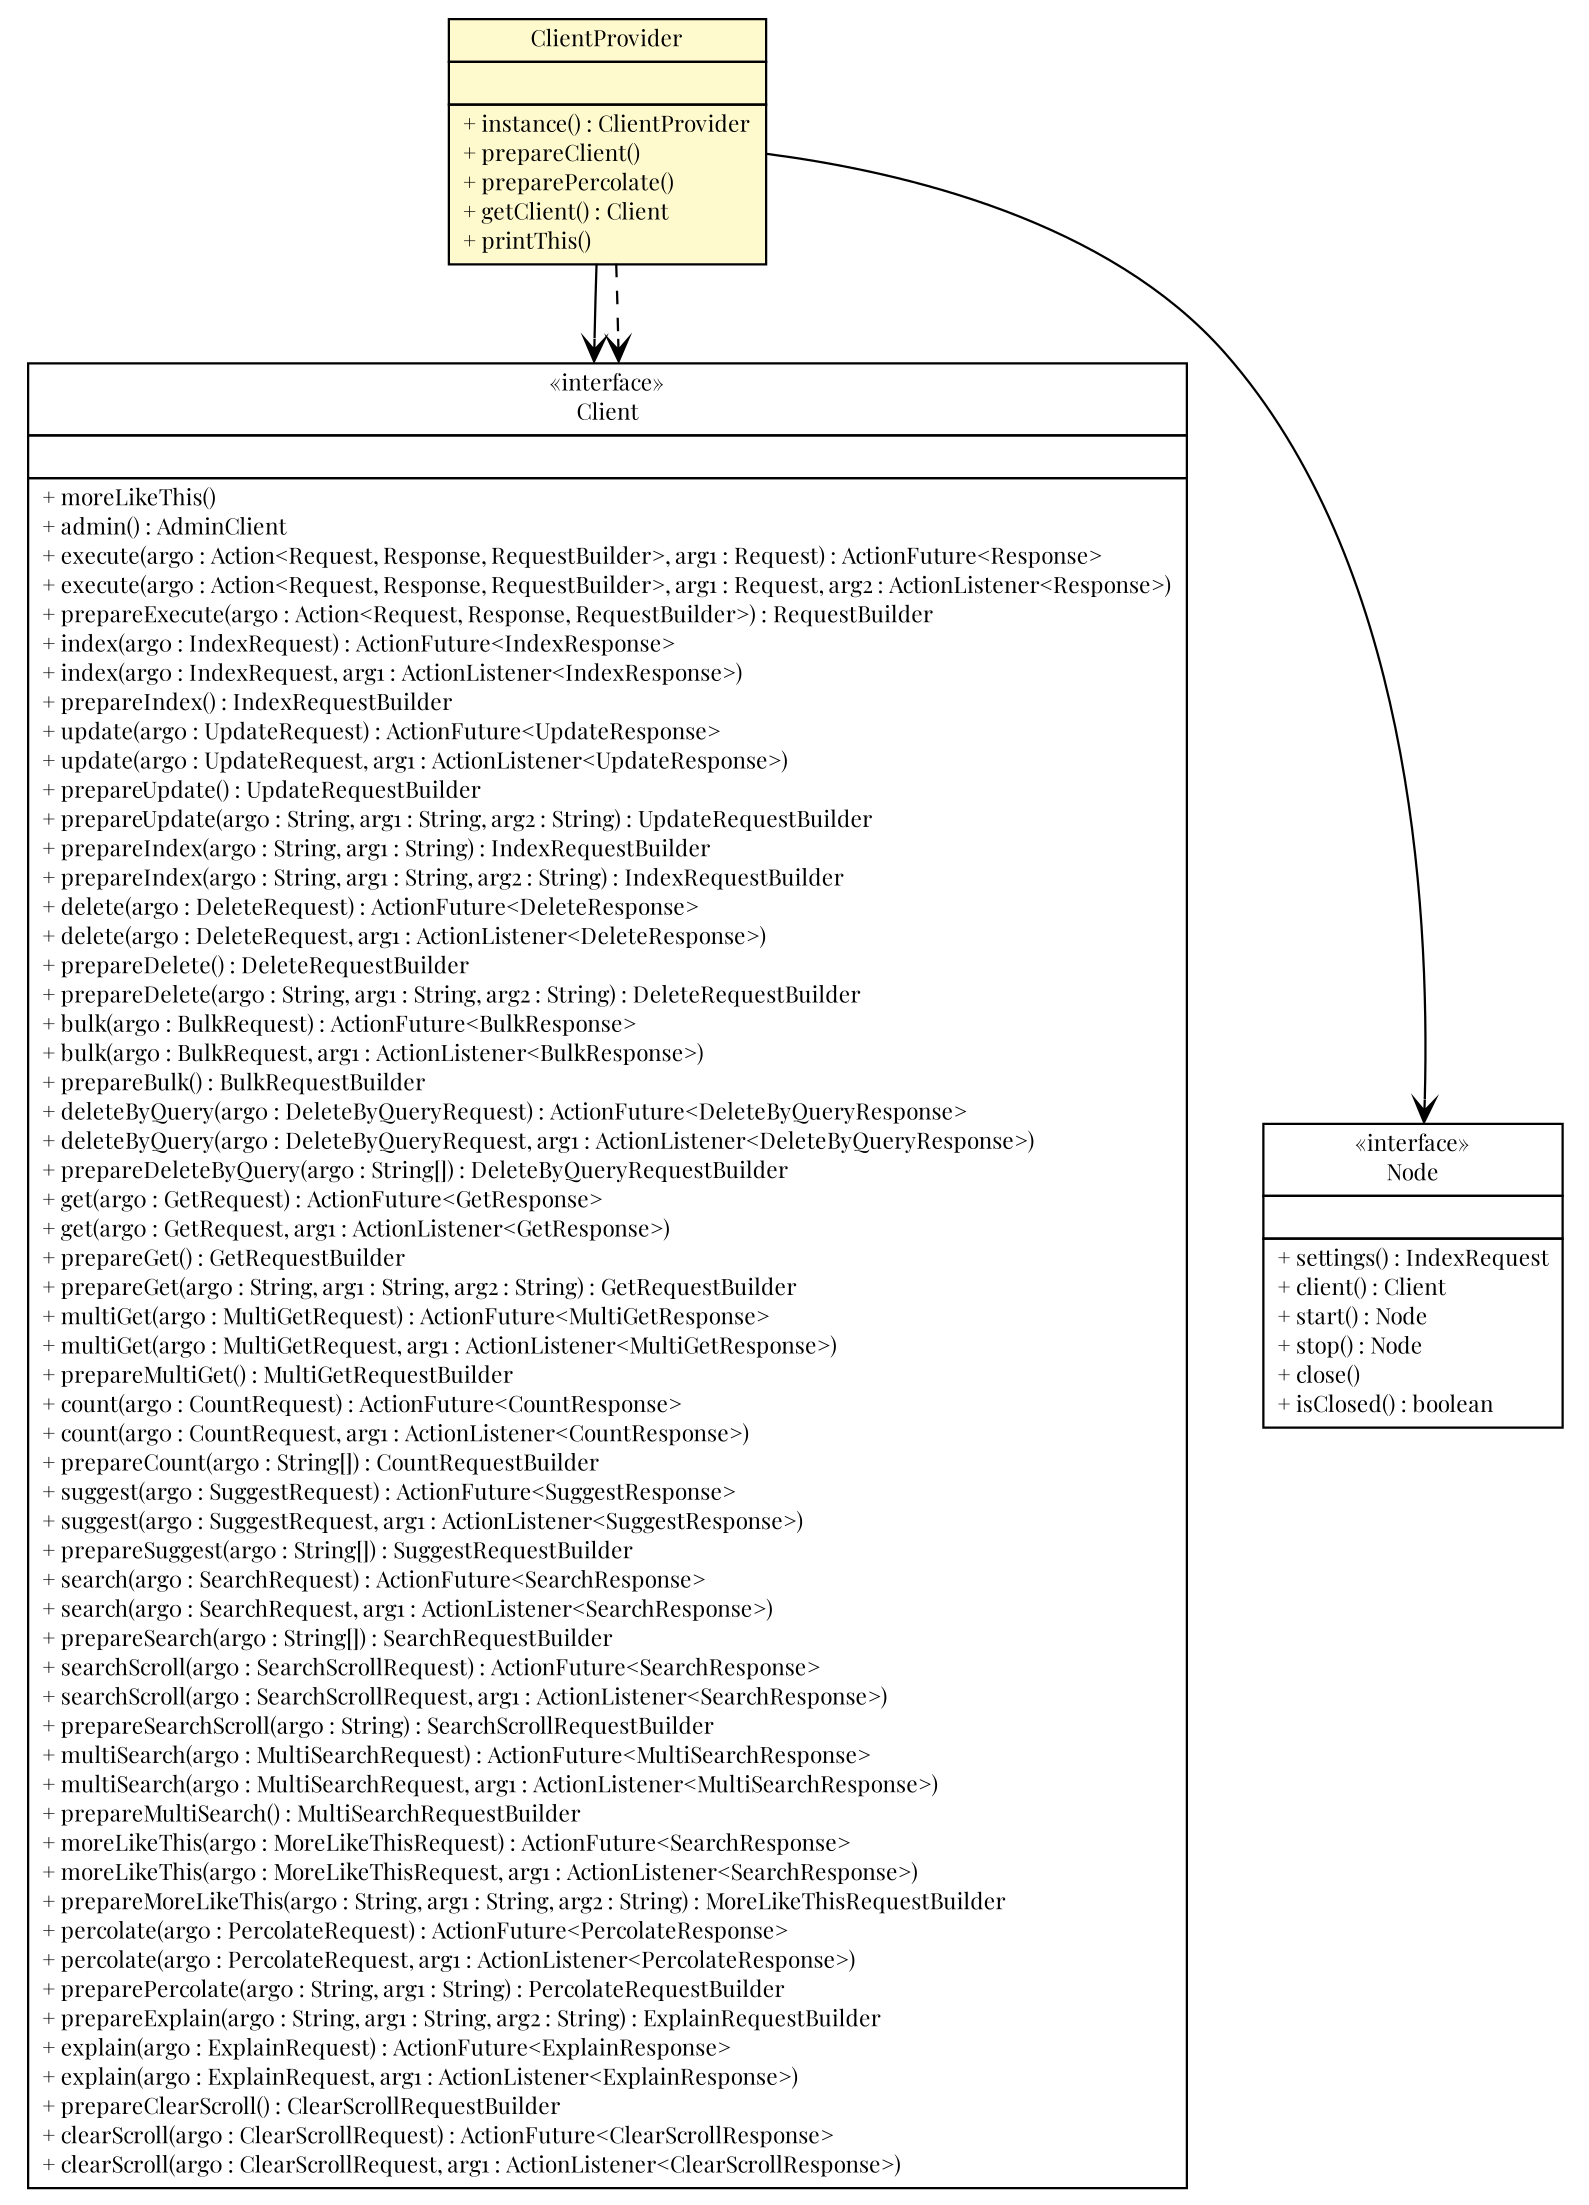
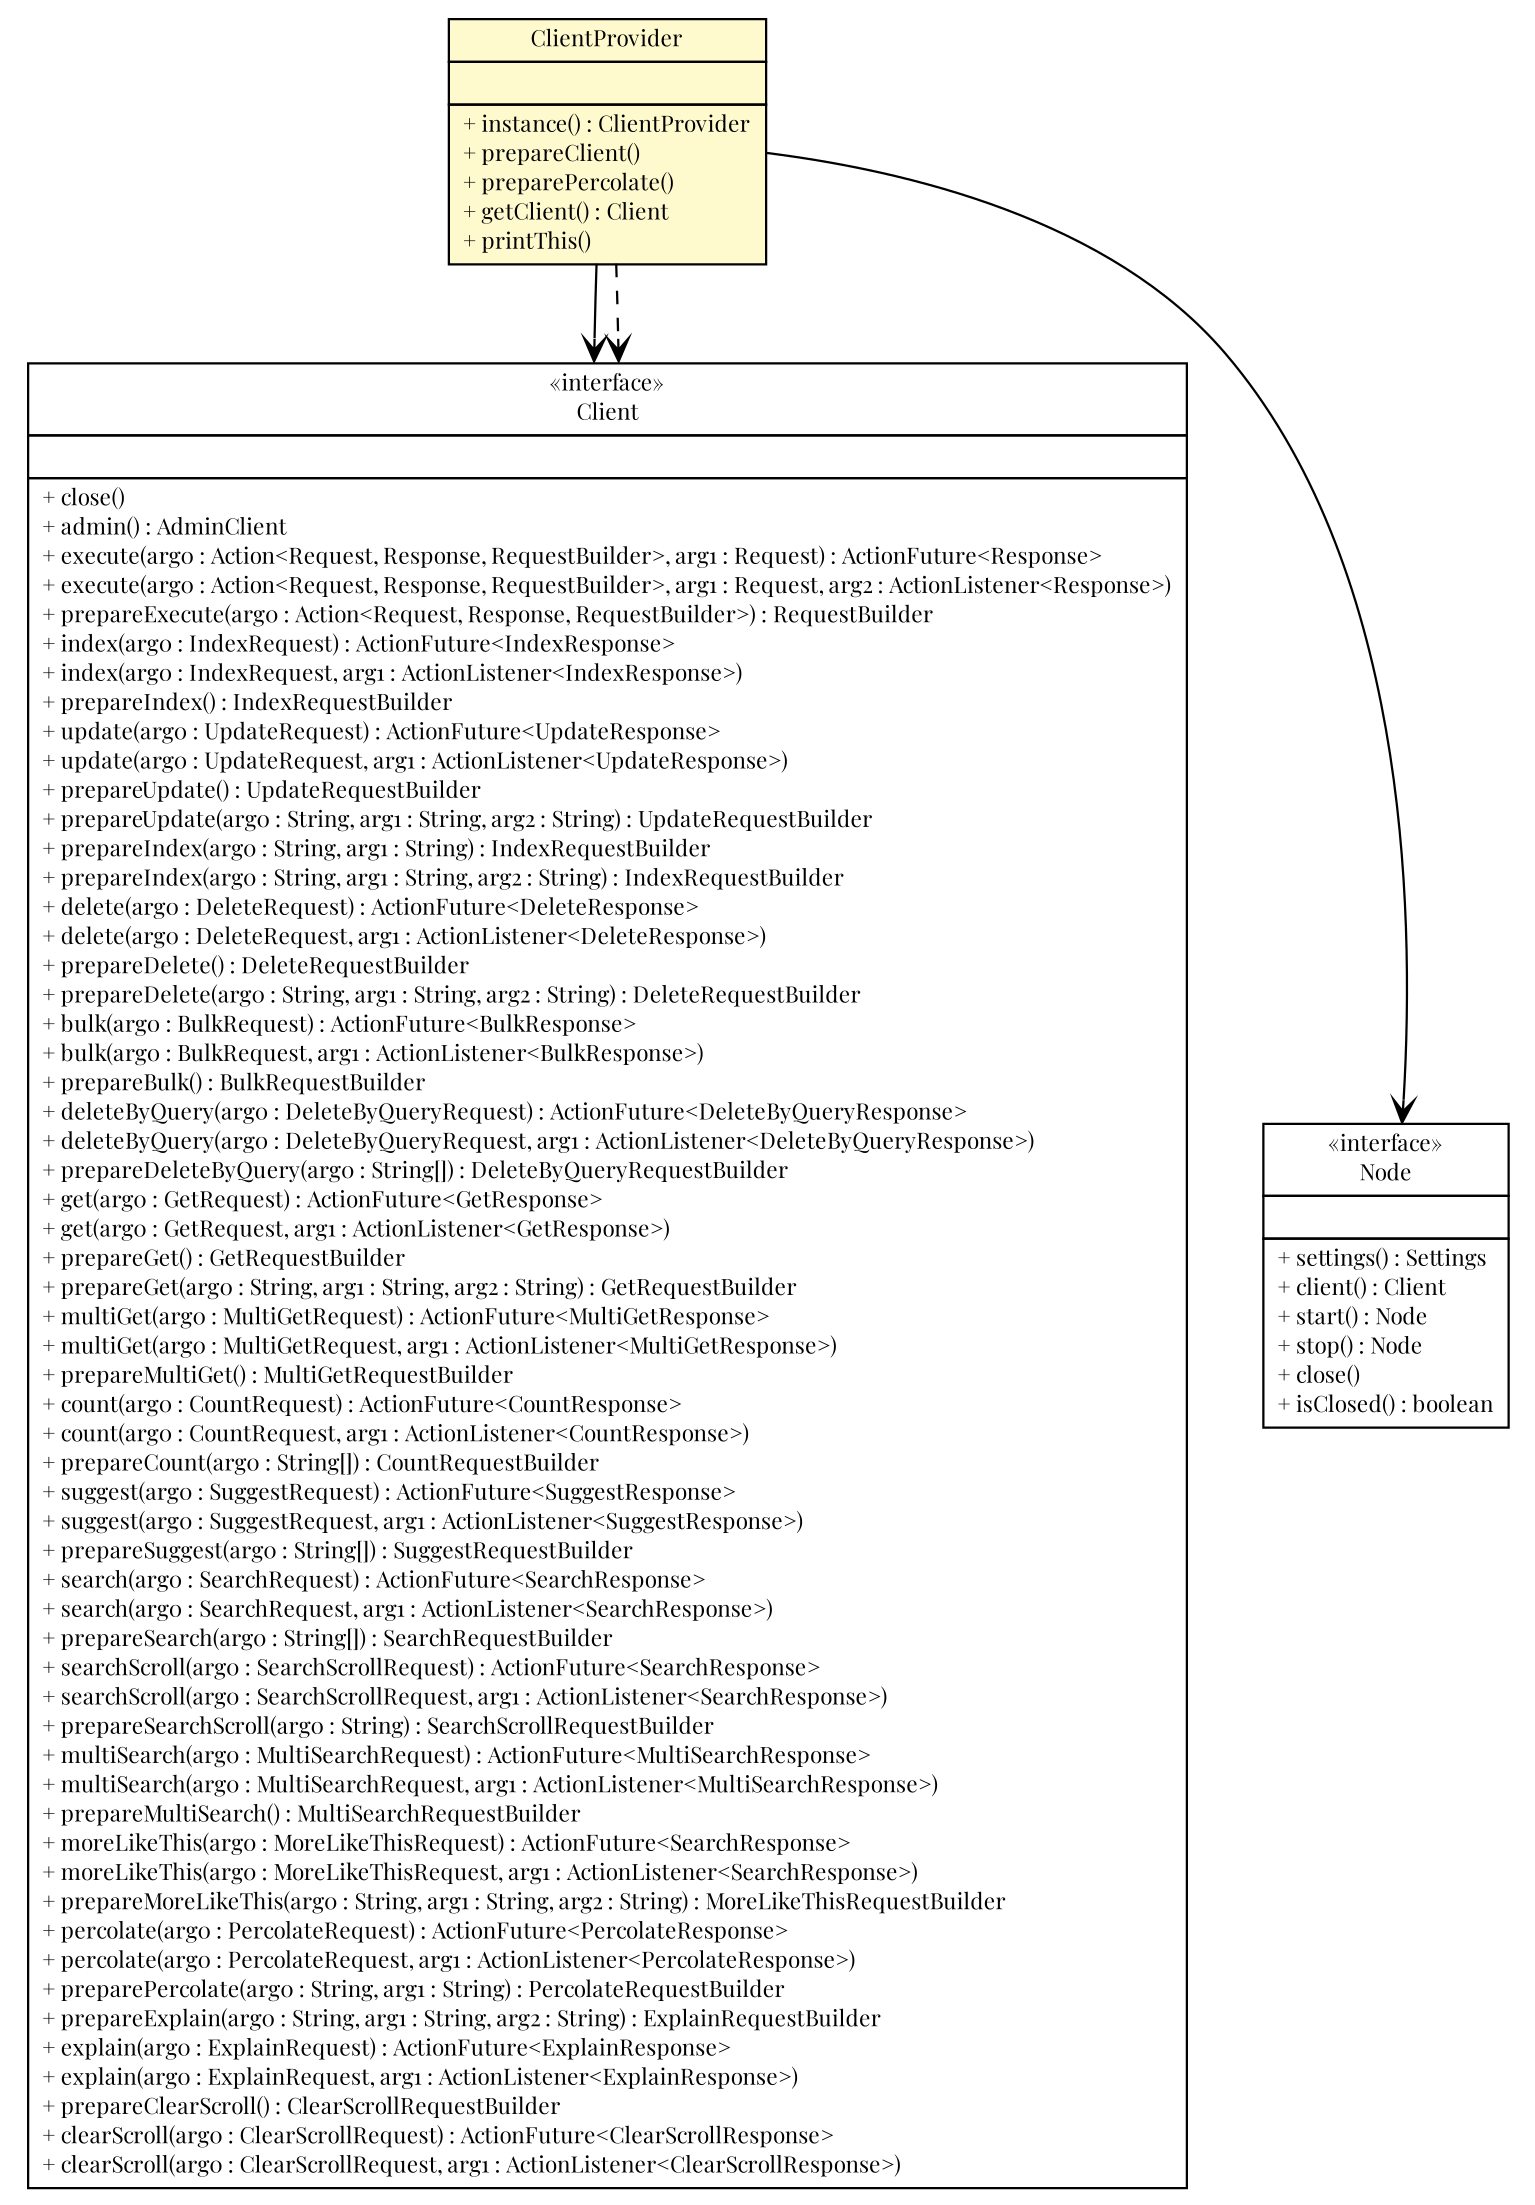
(129, 498) -> (84, 498)
(1413, 1259) -> (1383, 1259)
